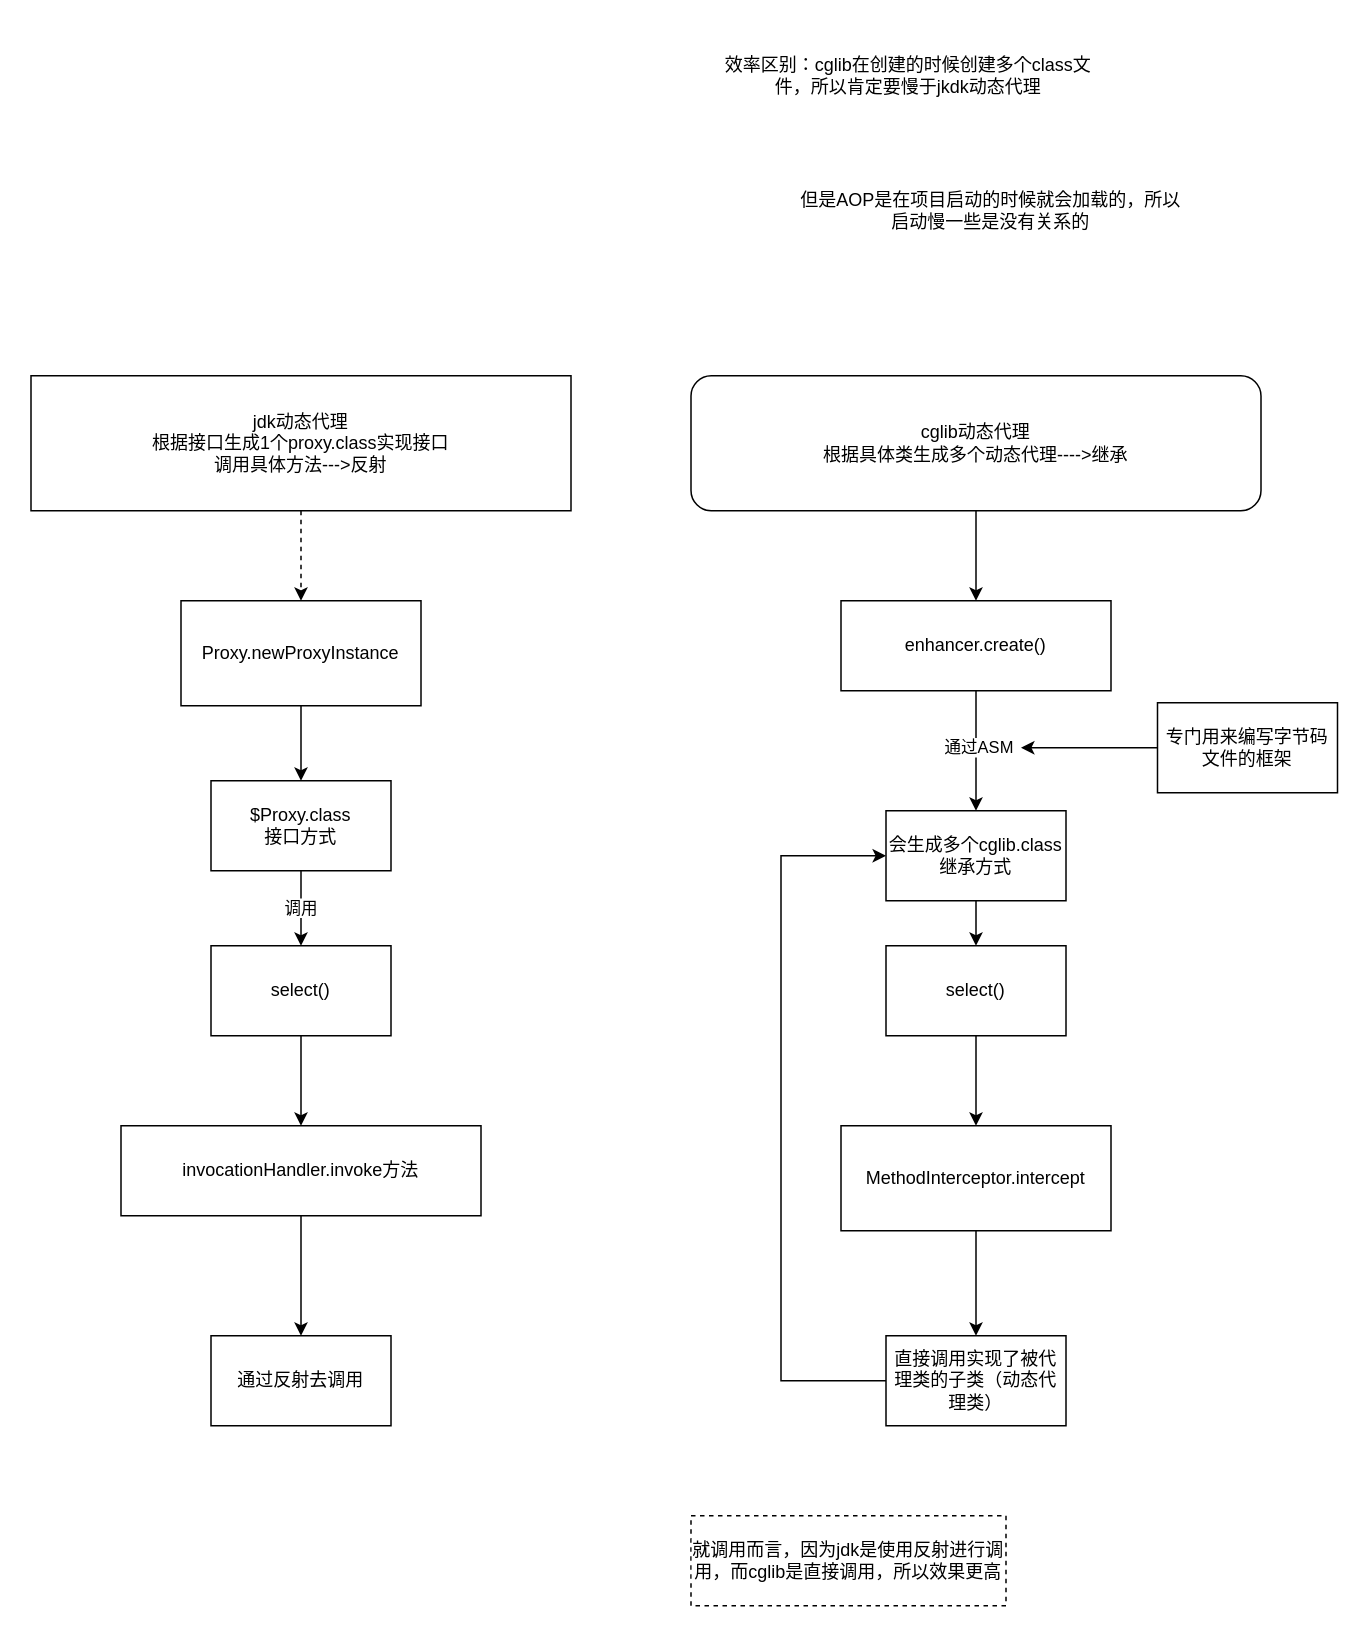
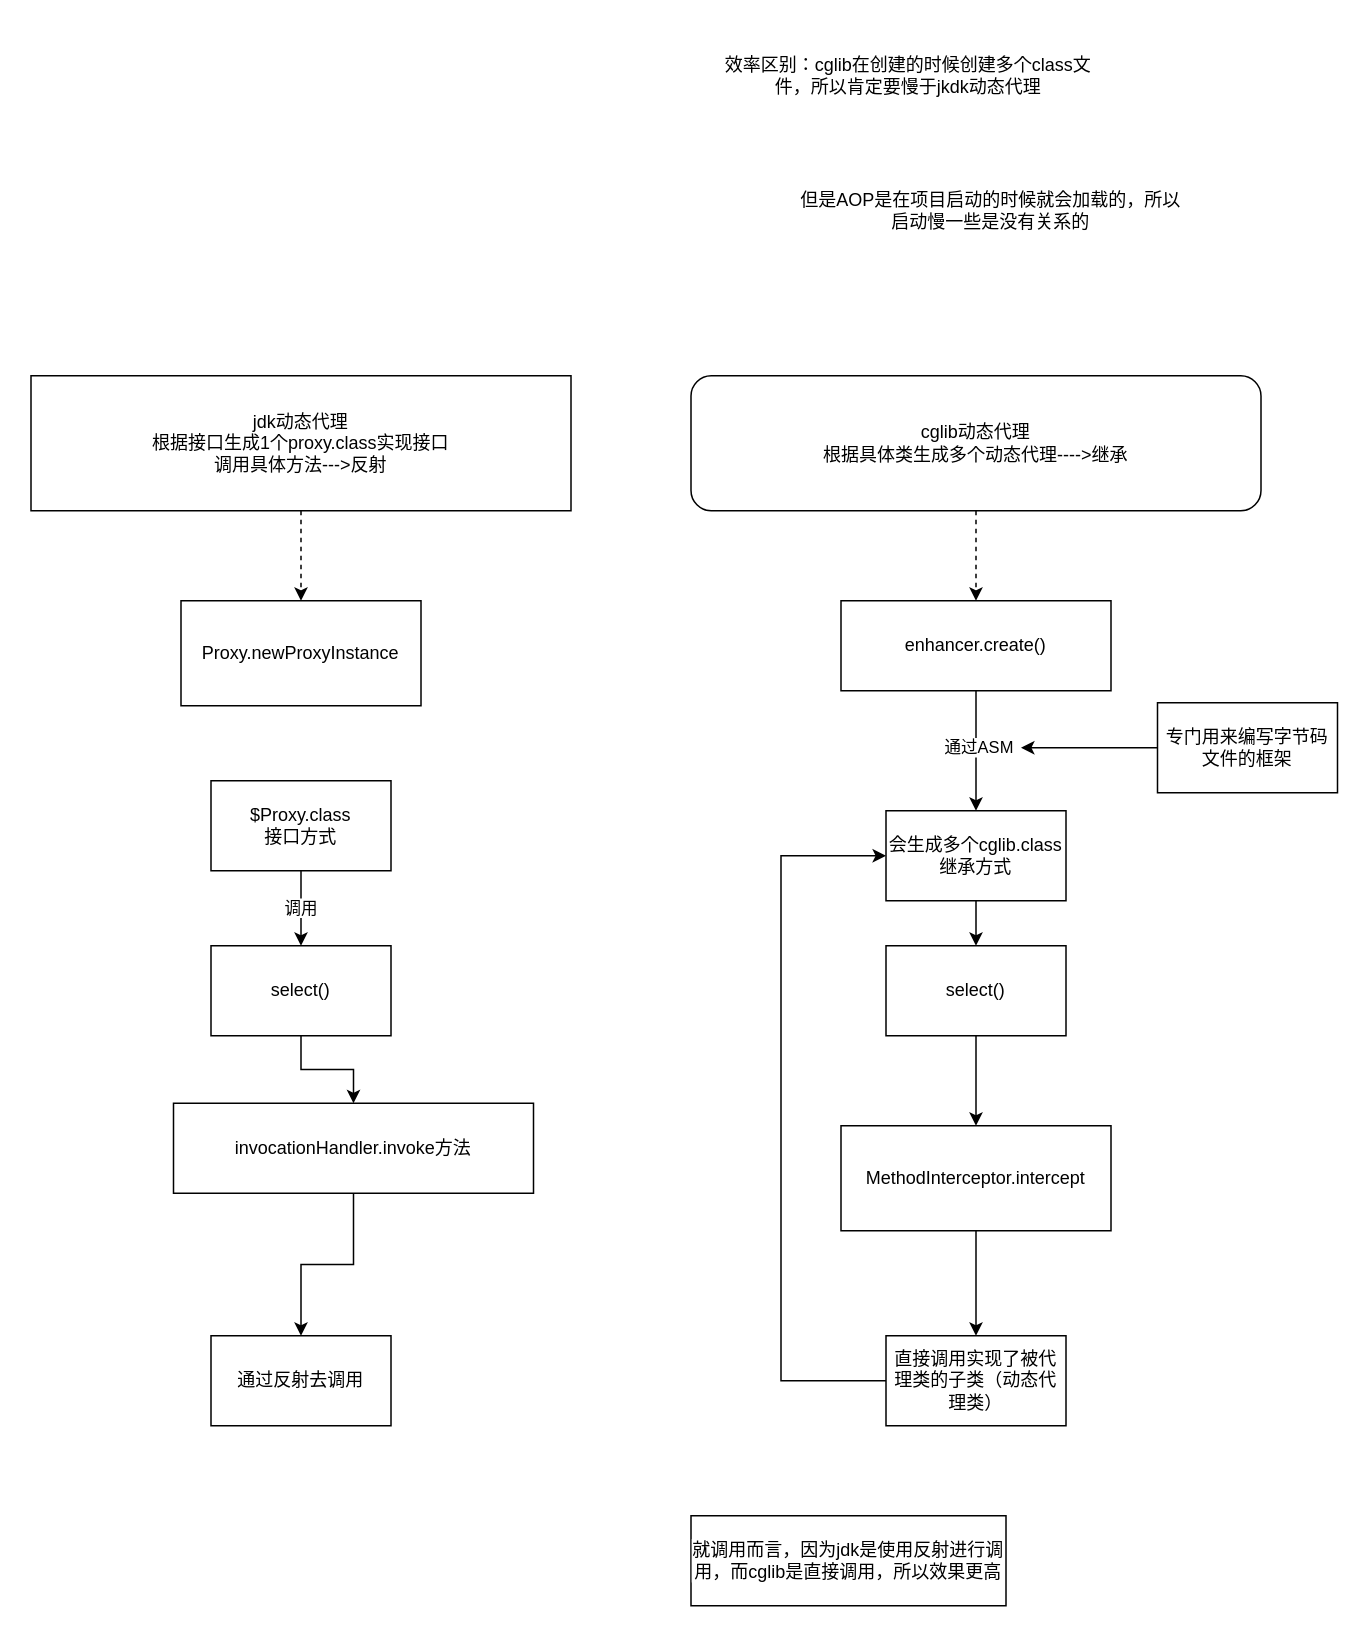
(976, 552) -> (976, 552)
(301, 738) -> none
(301, 1171) -> (353, 1148)
(848, 1561) -> (848, 1561)
